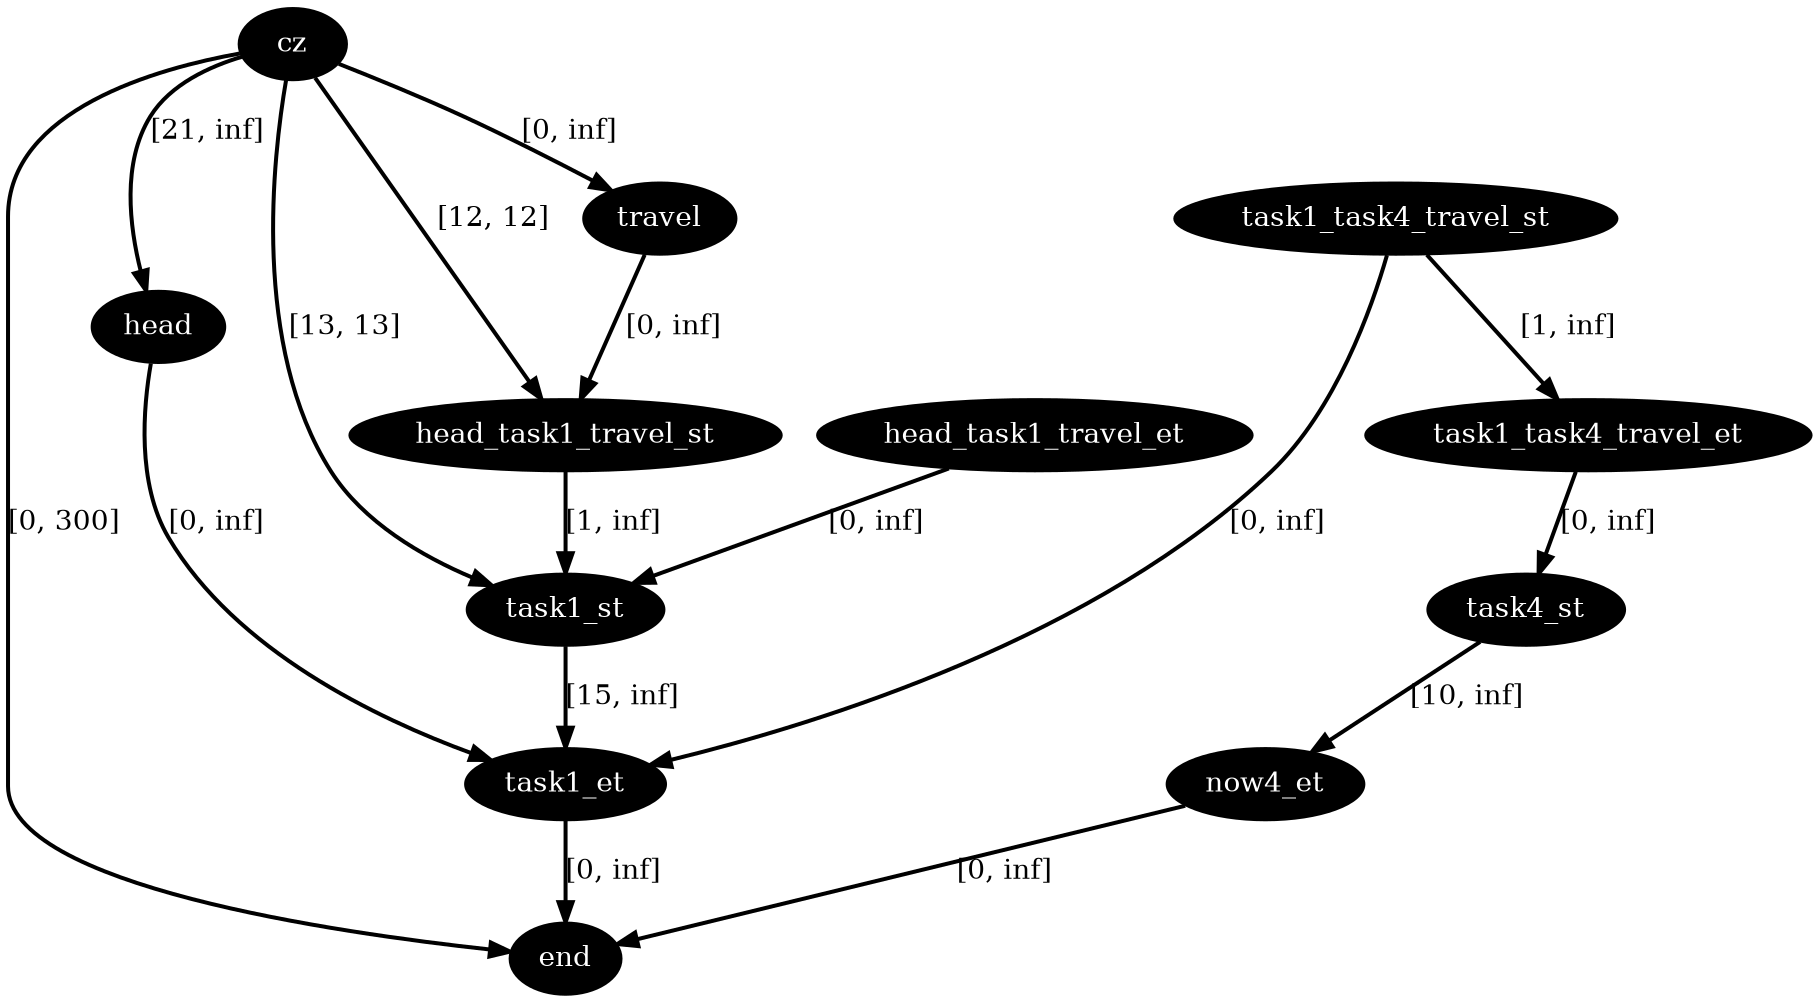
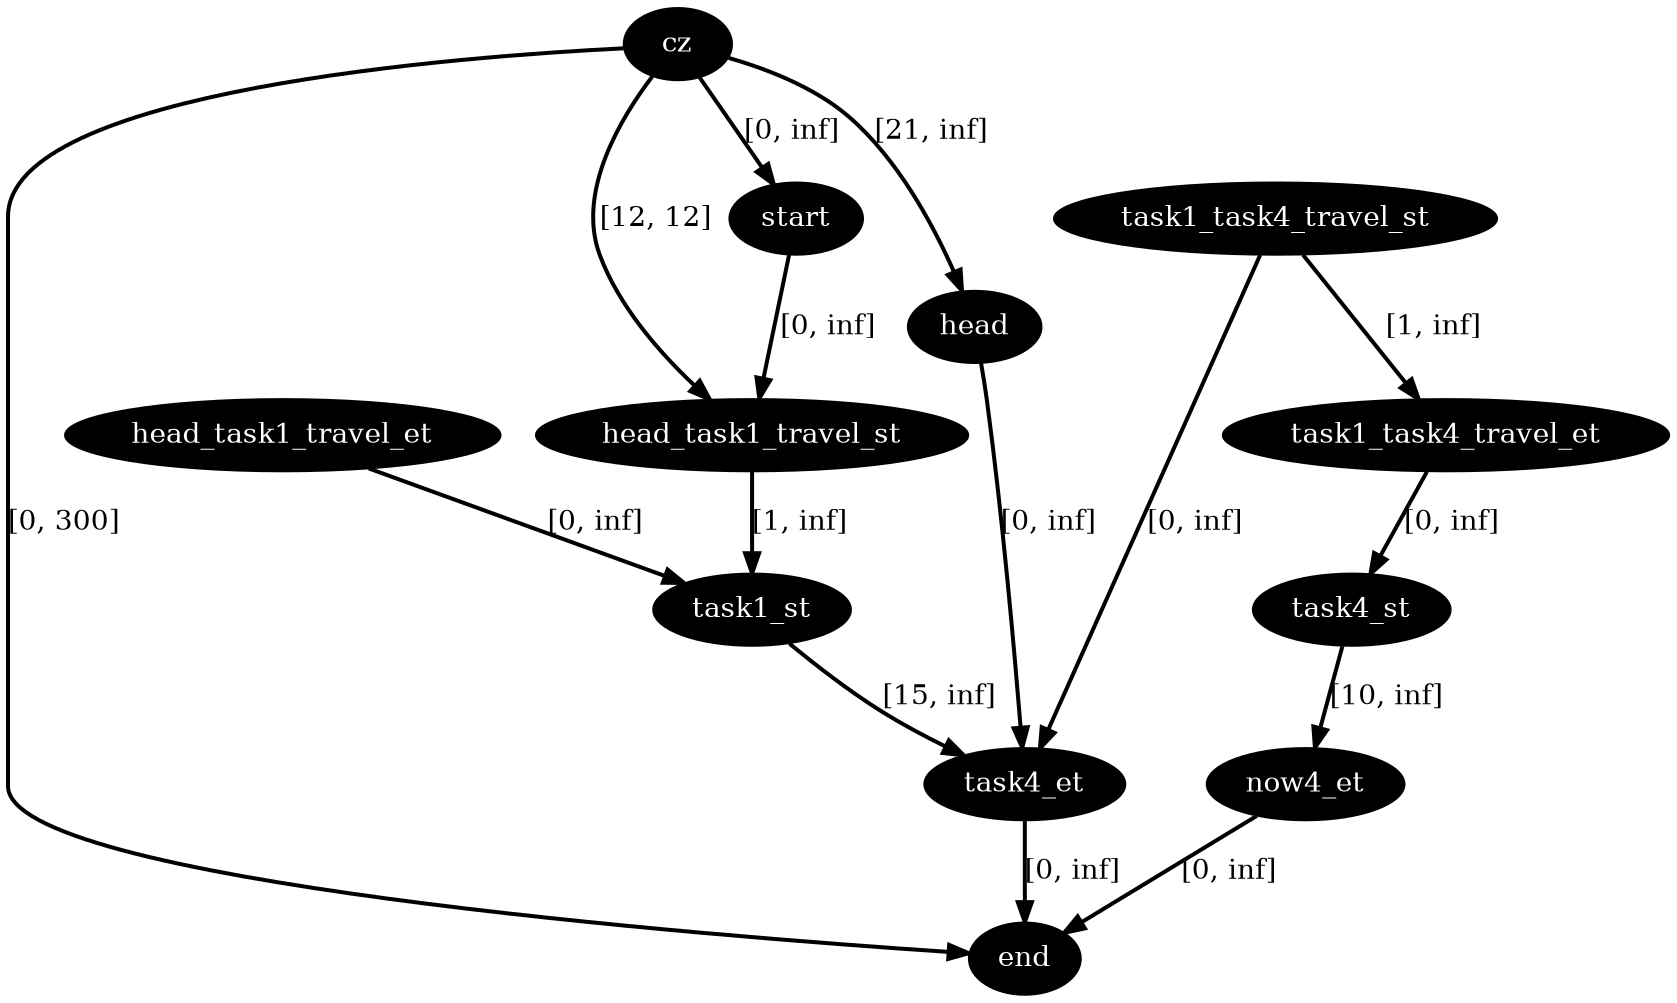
(660, 219) -> (796, 219)
(289, 369) -> none
(566, 784) -> (1025, 784)
